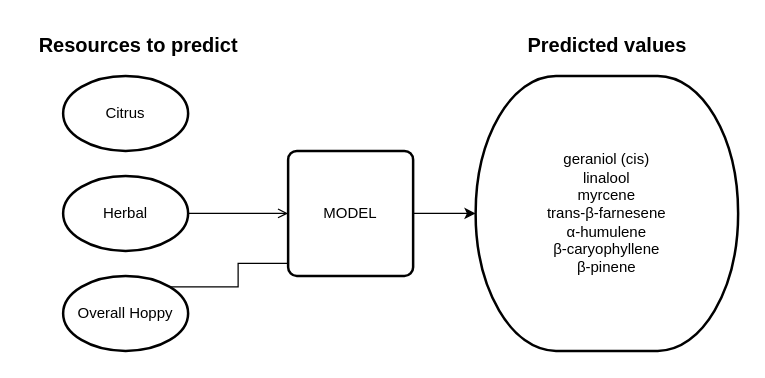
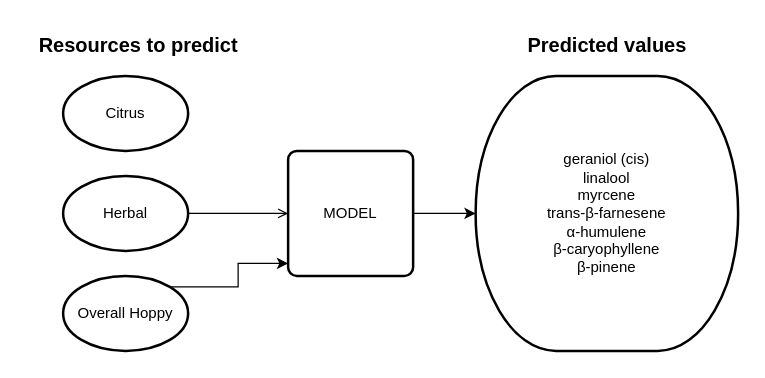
(281, 263) -> (278, 263)
